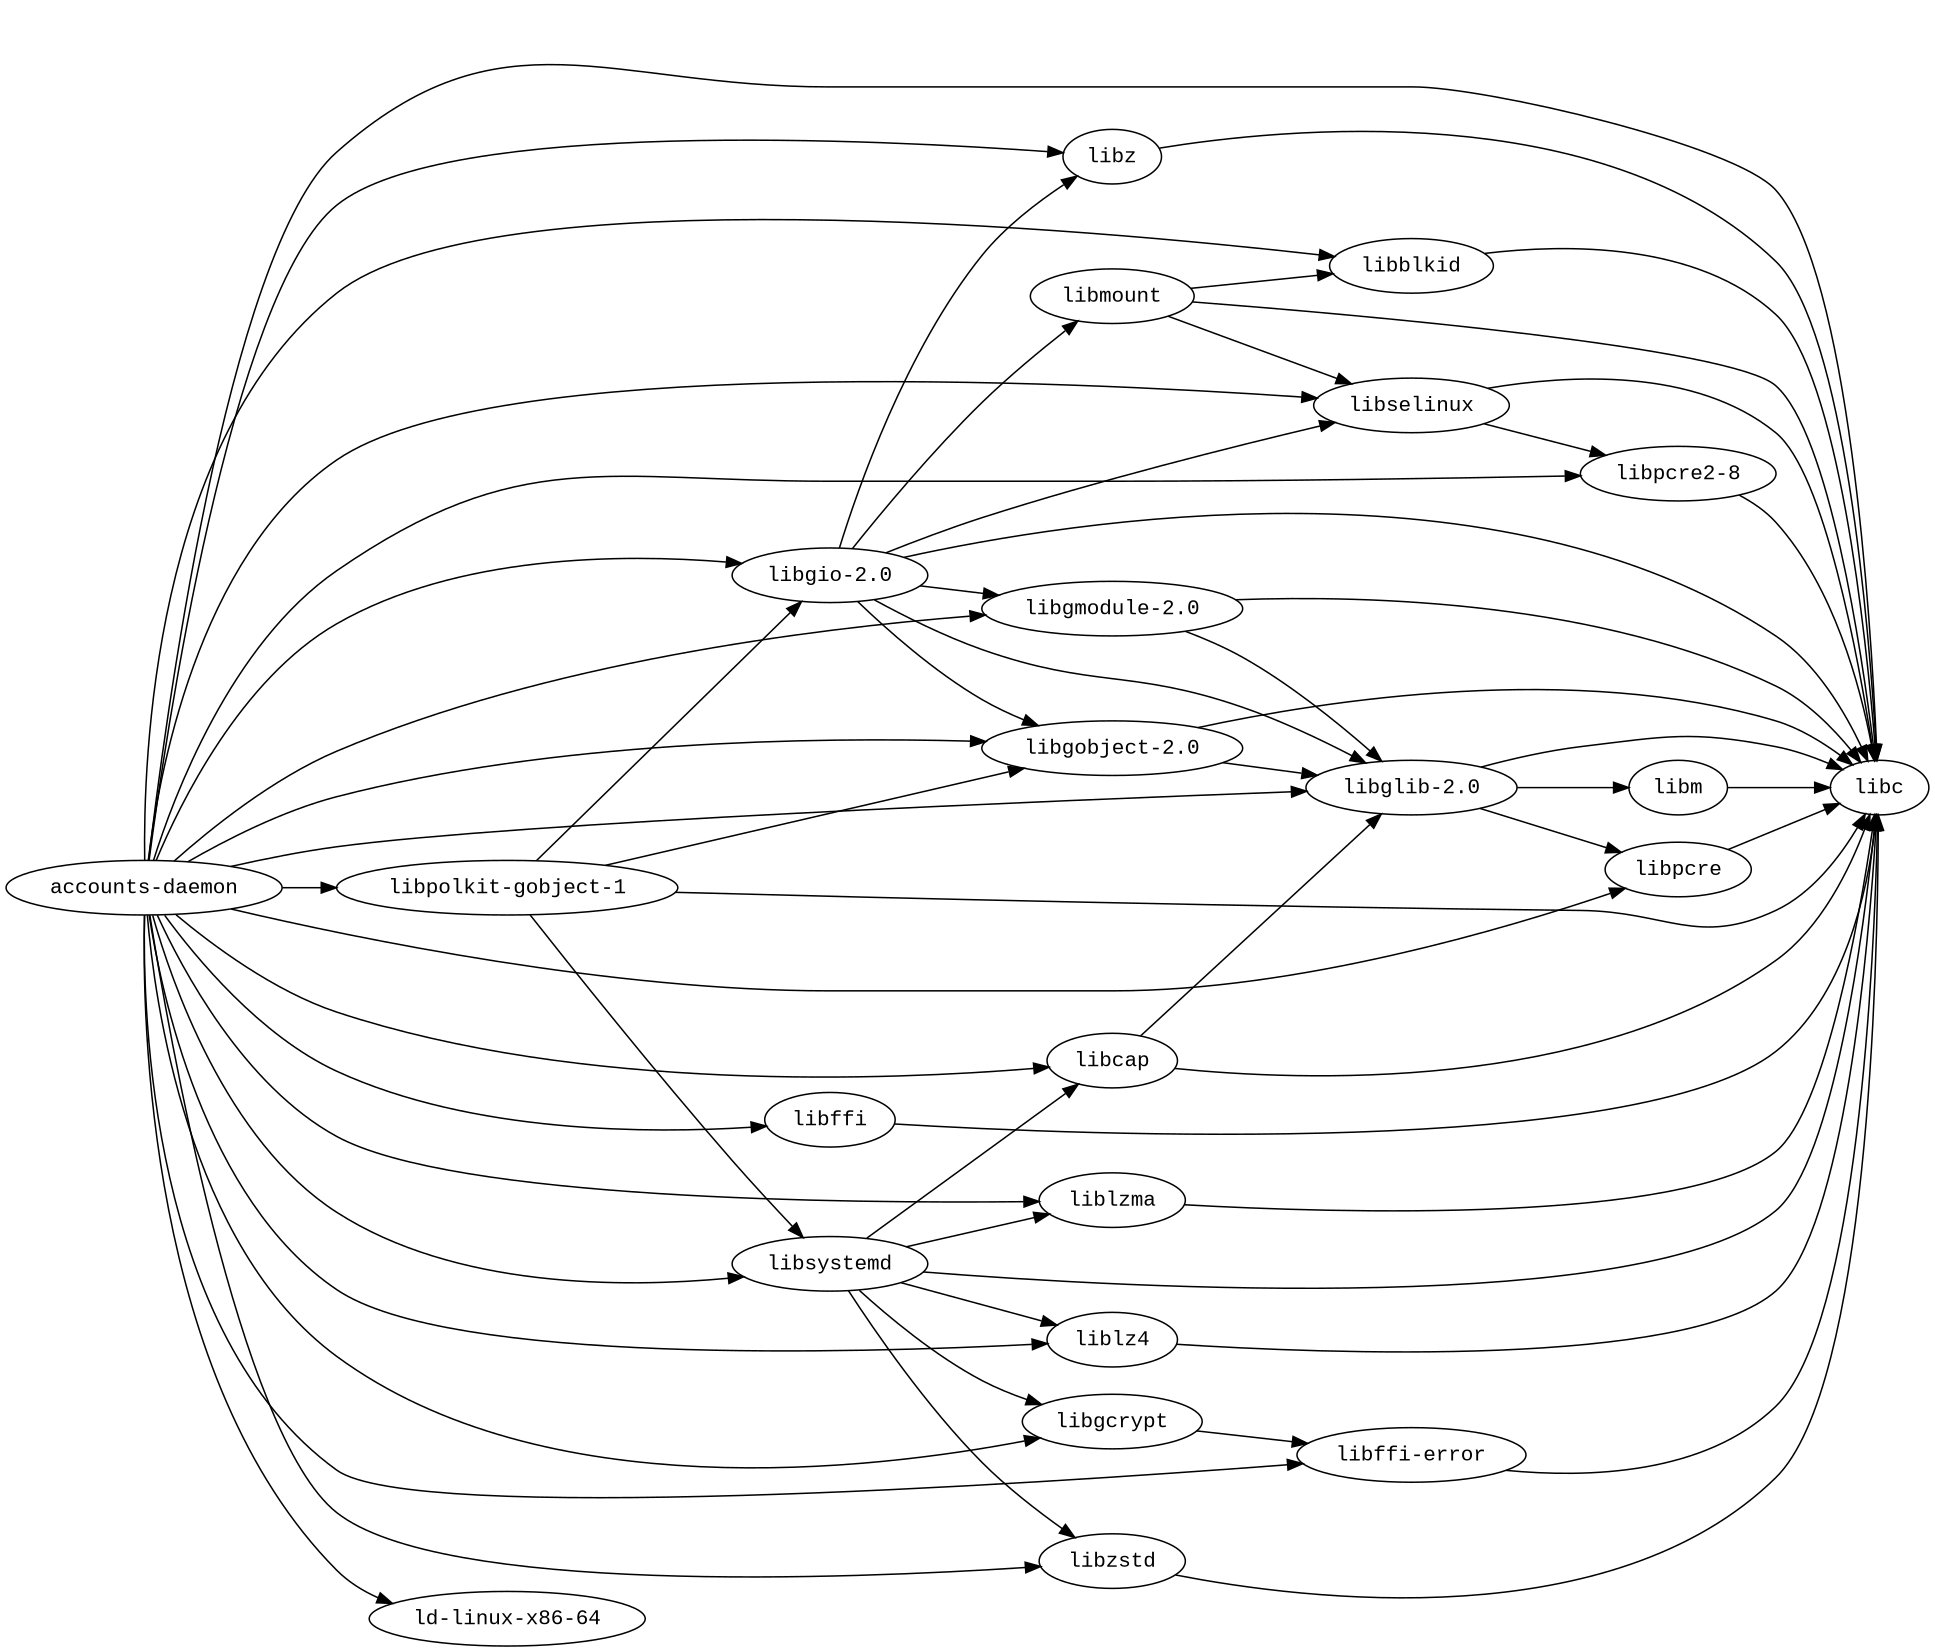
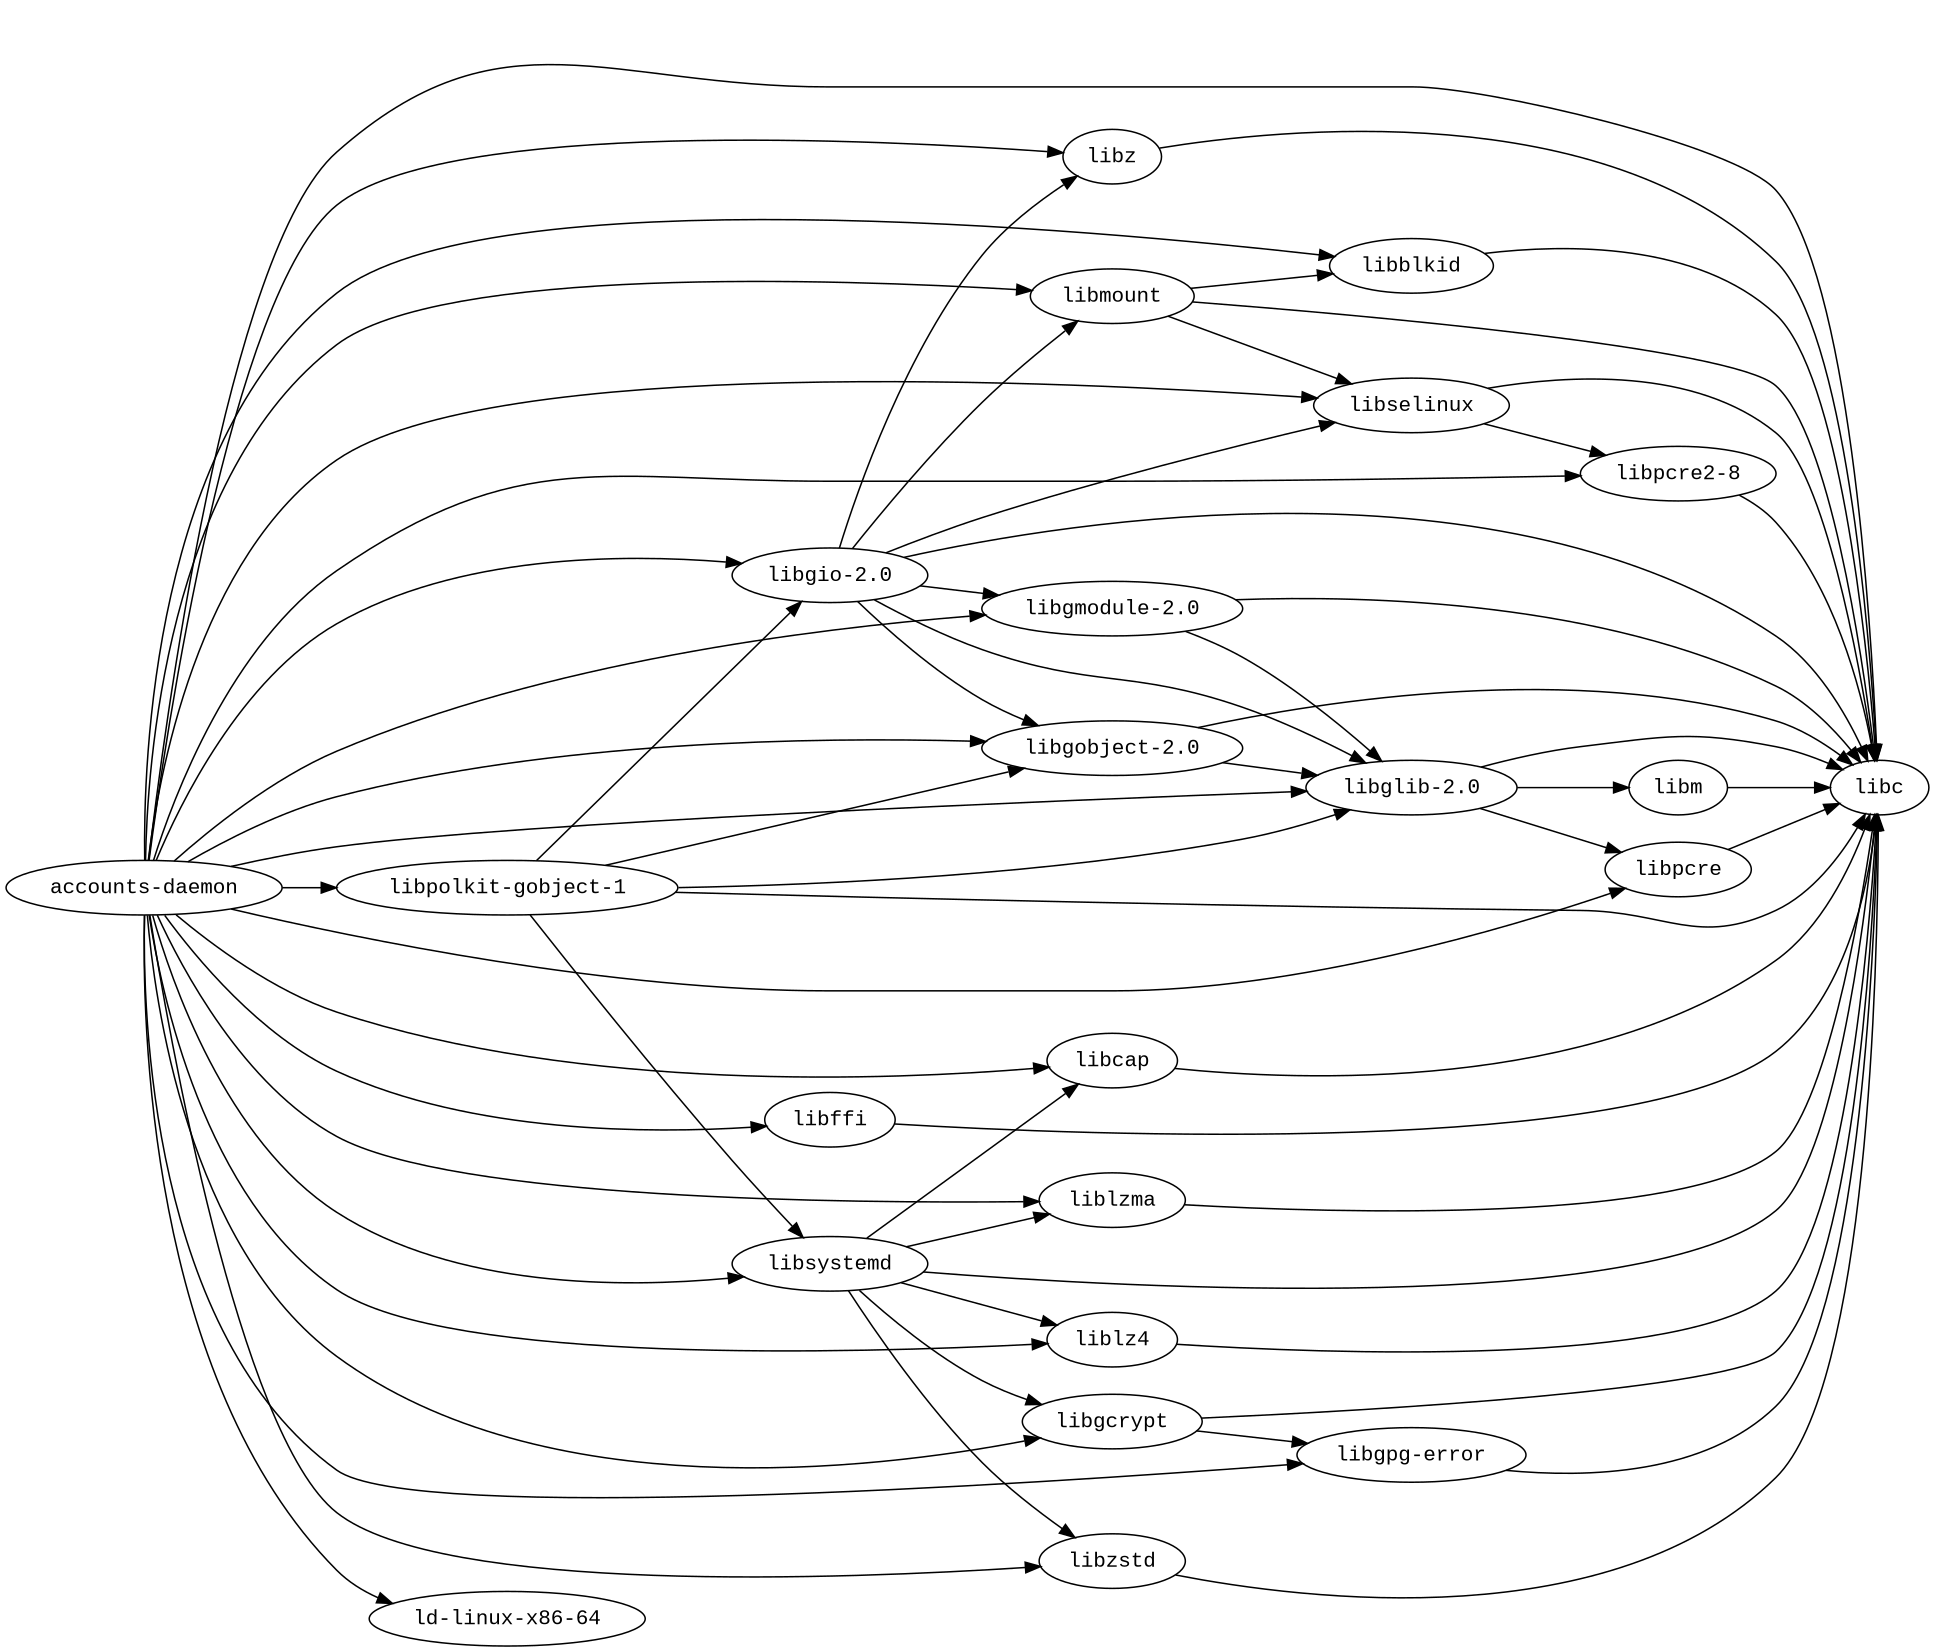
none -> (392, 318)
(1255, 930) -> (1009, 870)
none -> (1756, 1361)
(1411, 1455) -> (1411, 1455)
